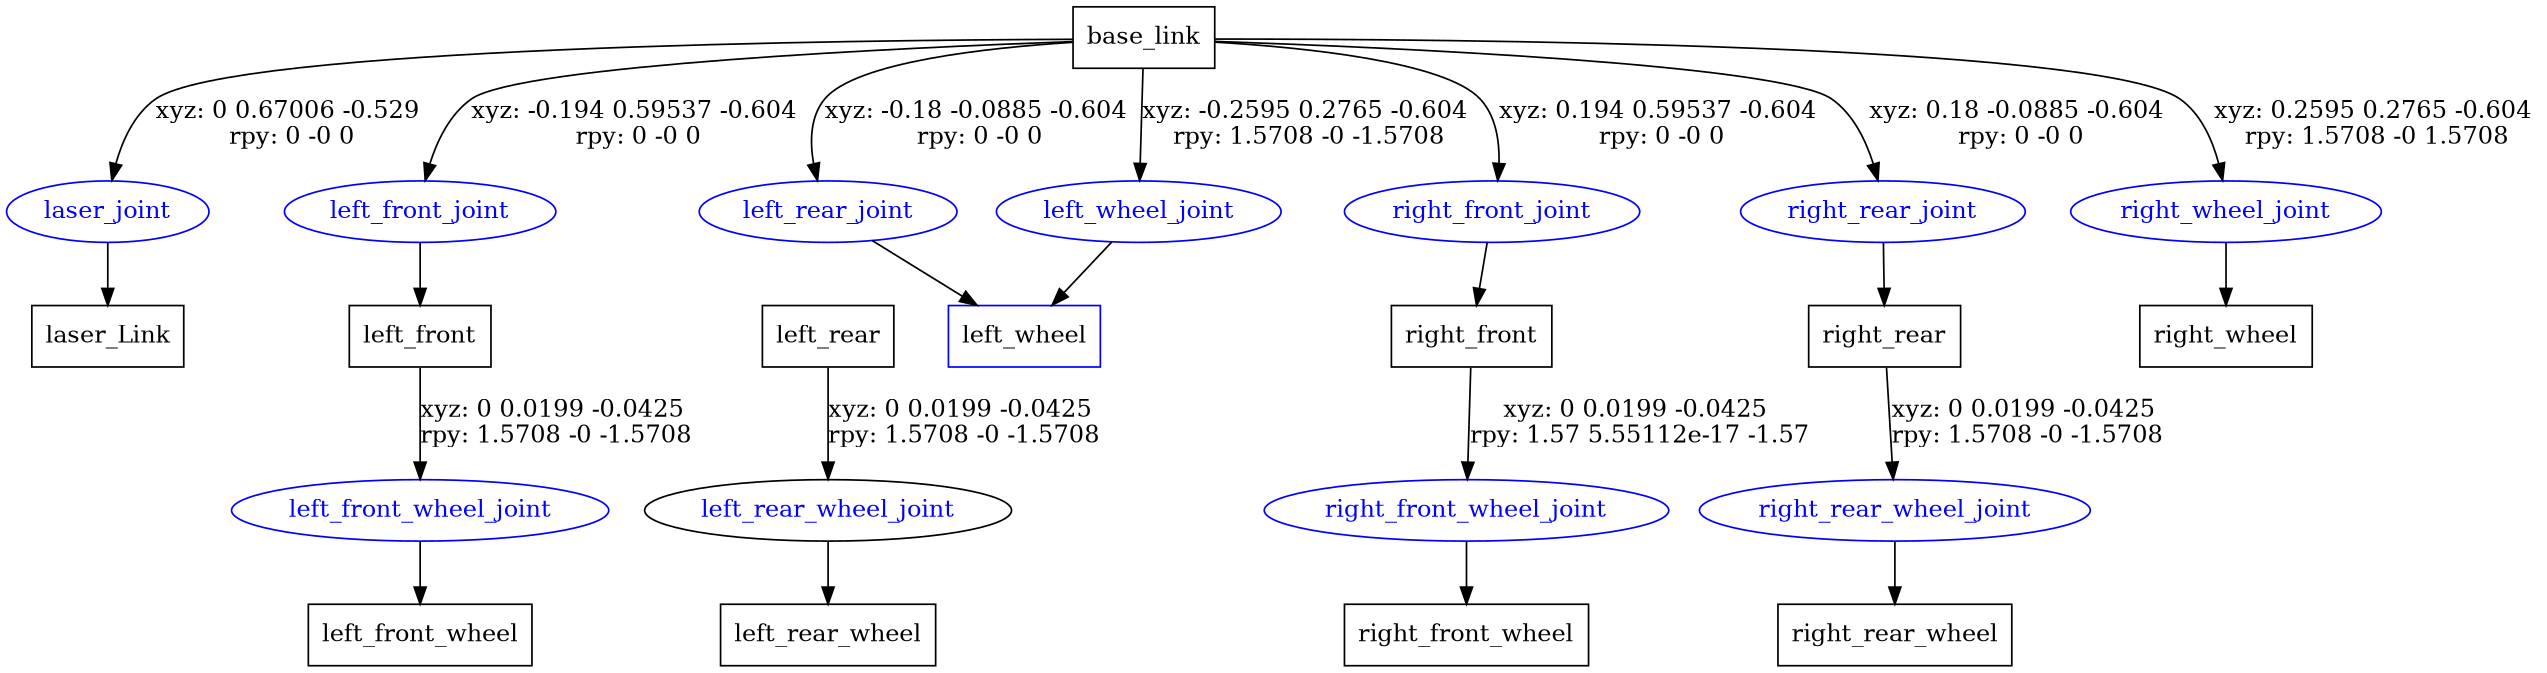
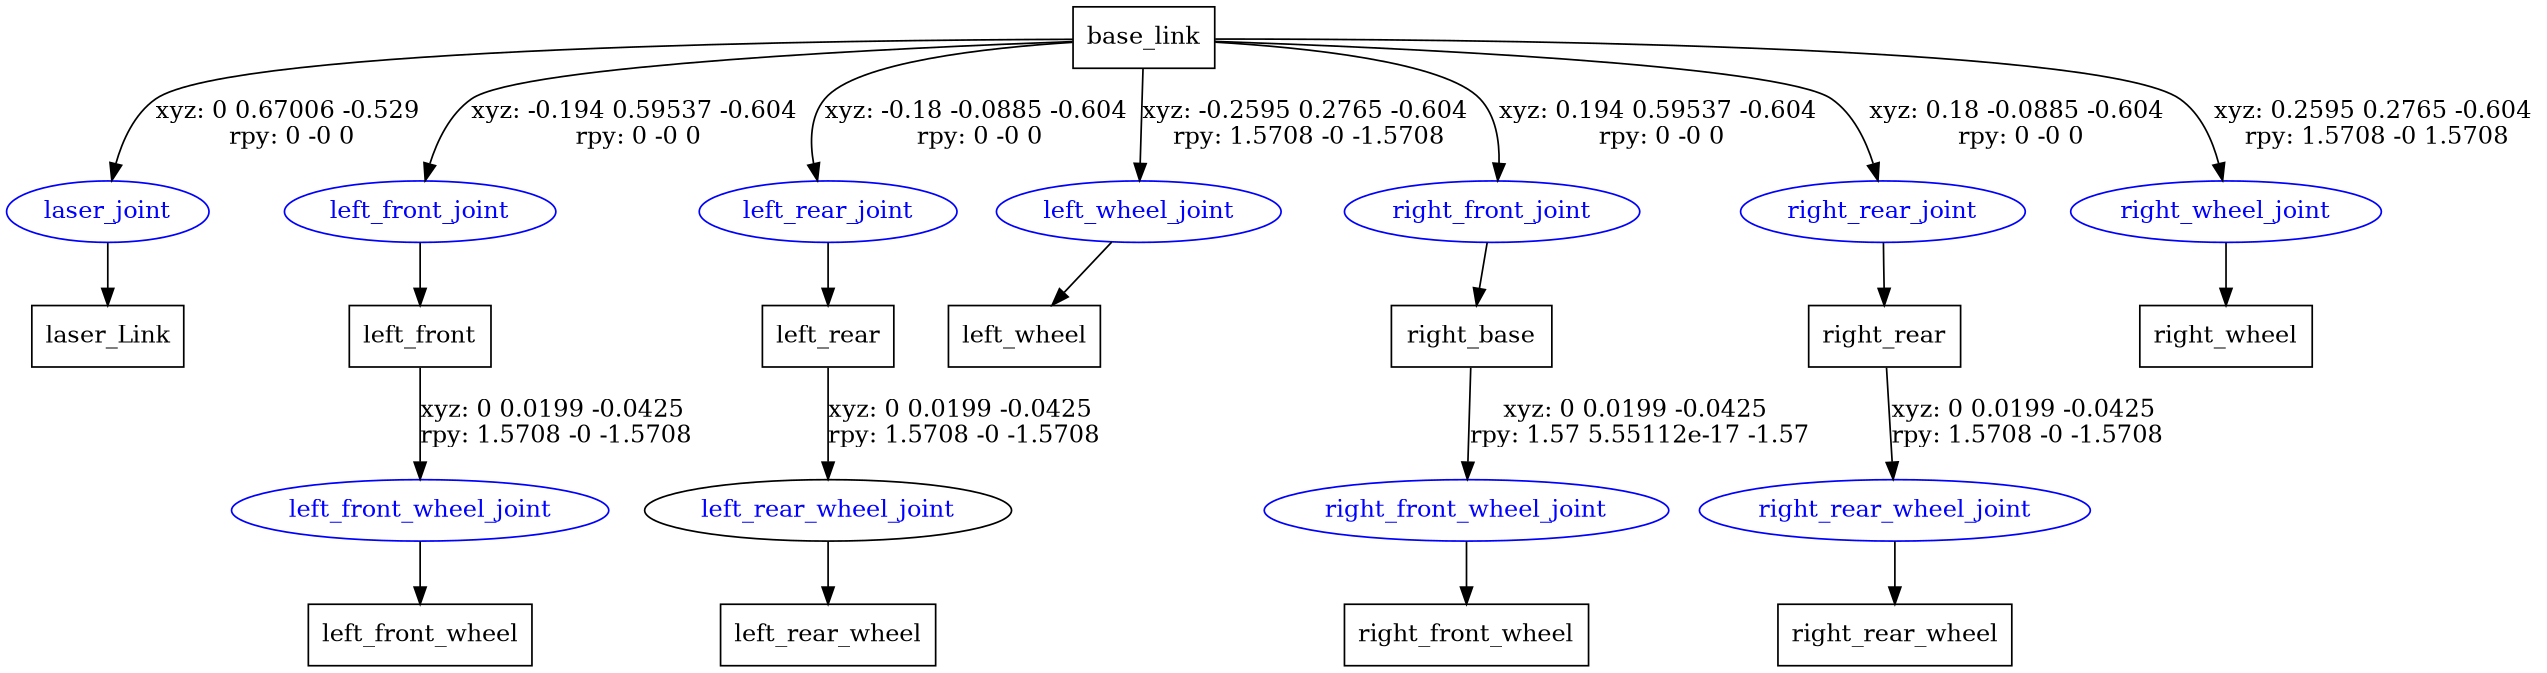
(917, 268) -> (828, 266)
(1024, 336) -> (1024, 336)
(1472, 336) -> (1472, 336)
